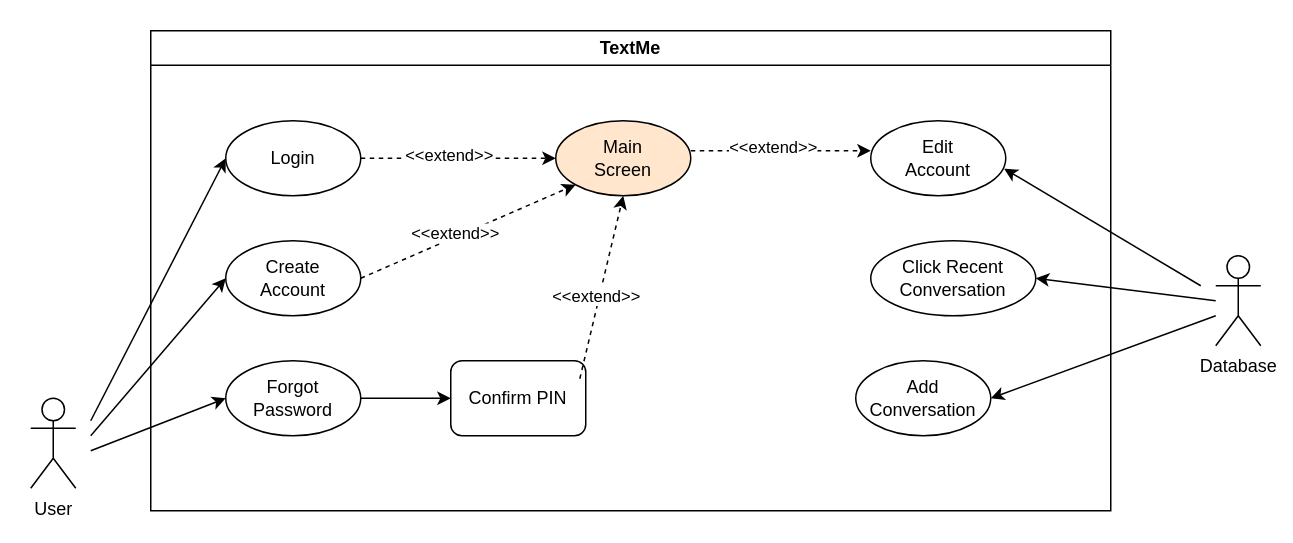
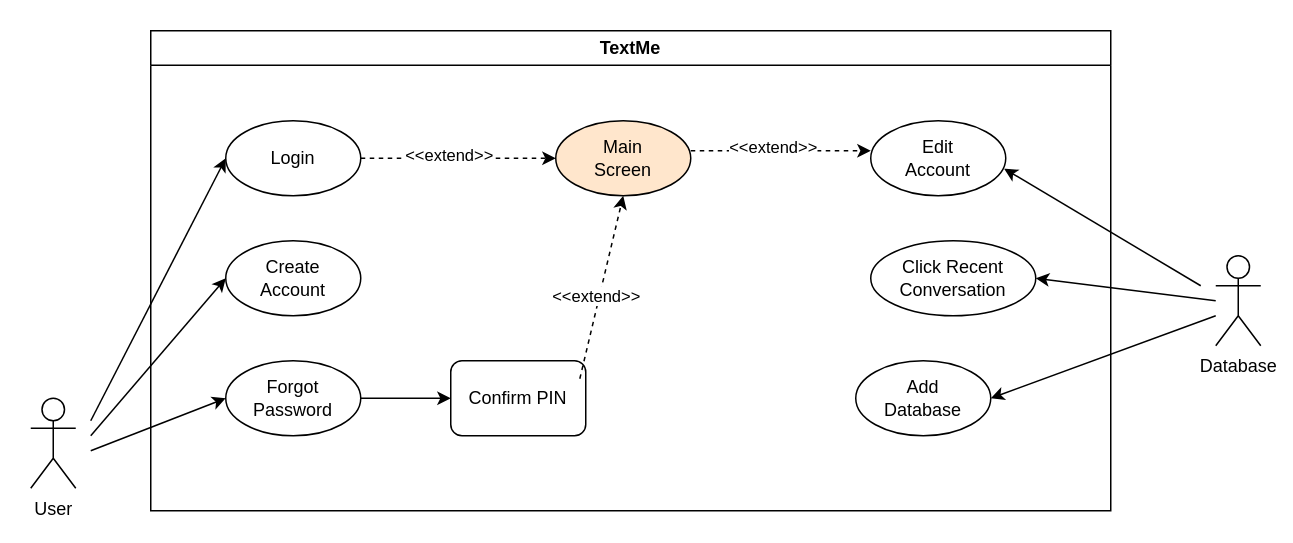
(507, 215) -> none
(923, 398) -> (923, 398)
